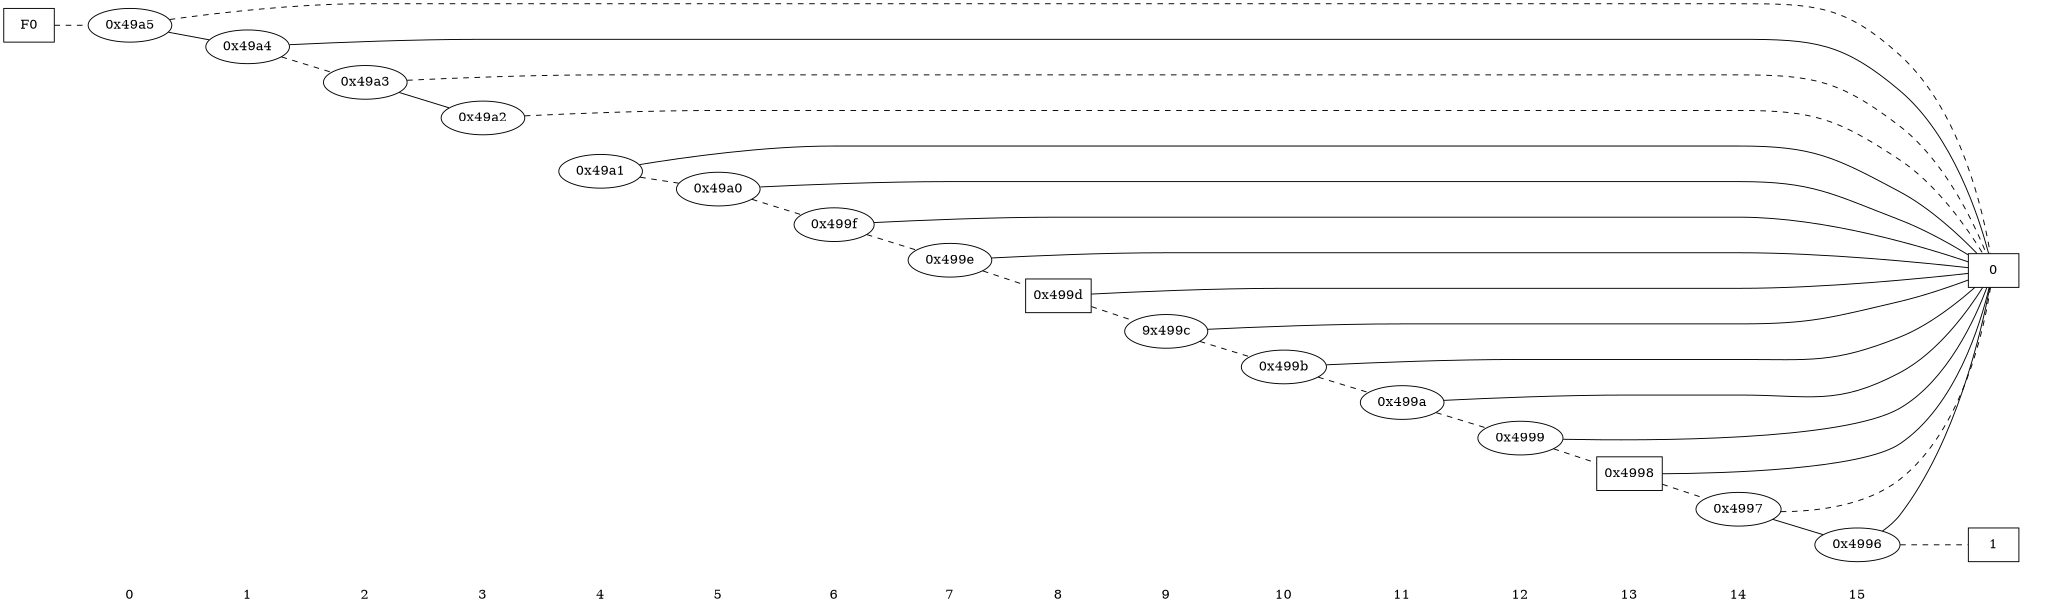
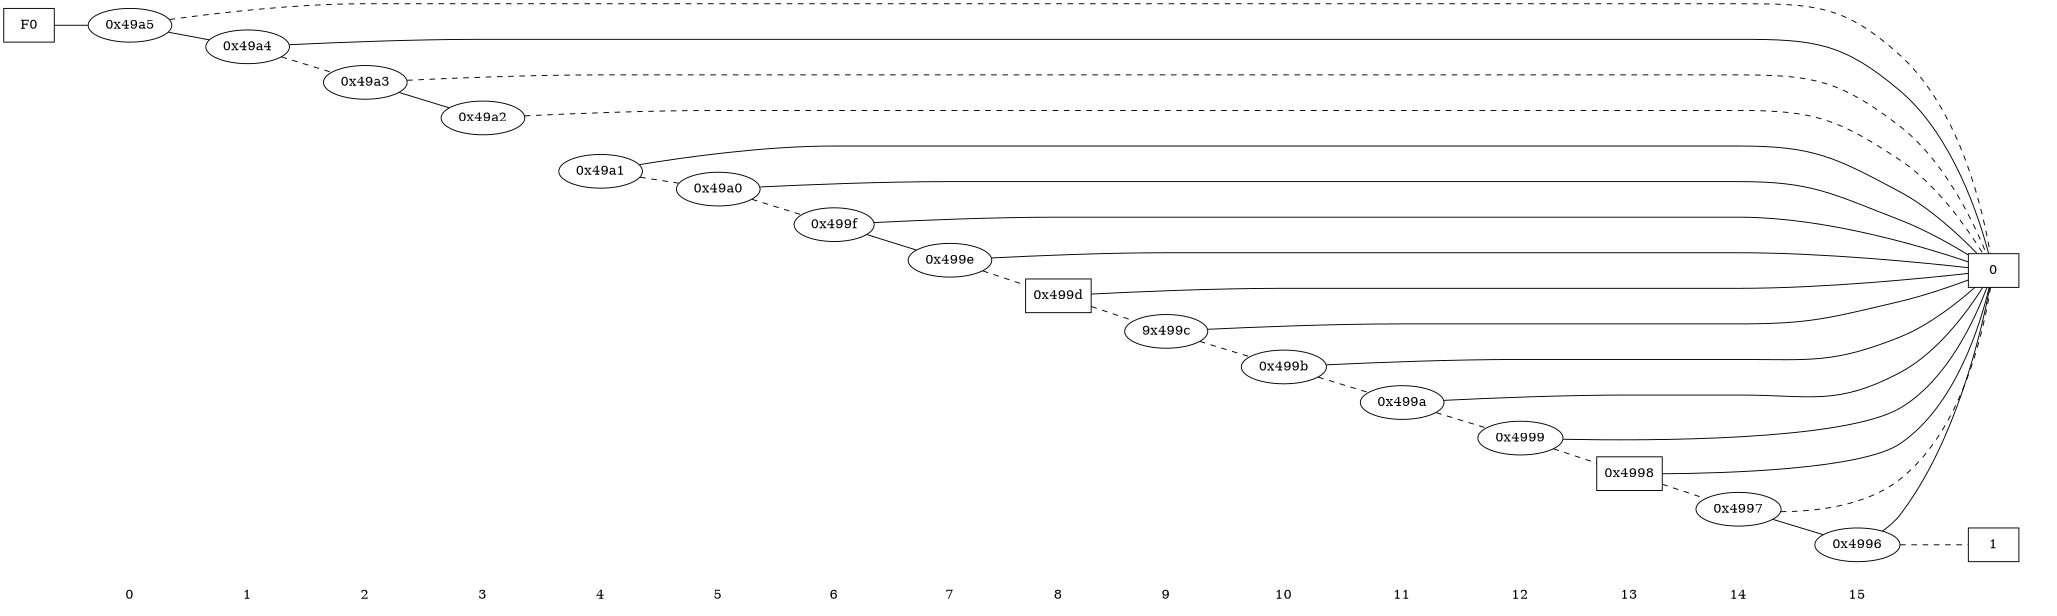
(71, 25) -> (71, 25)
(892, 242) -> (892, 242)
